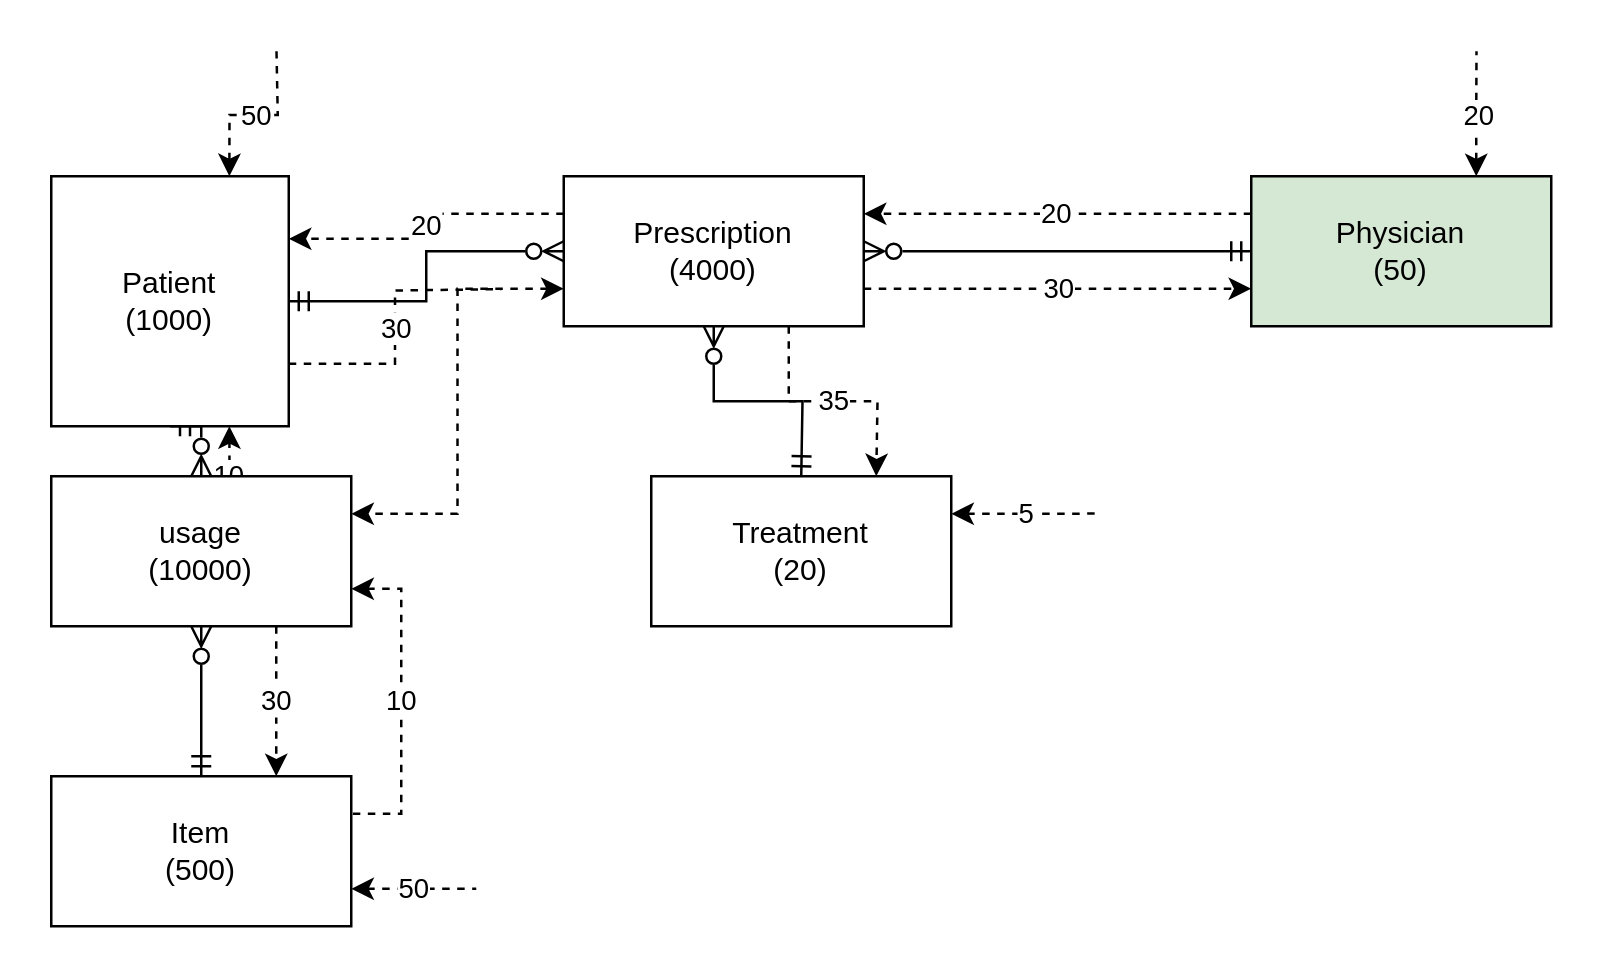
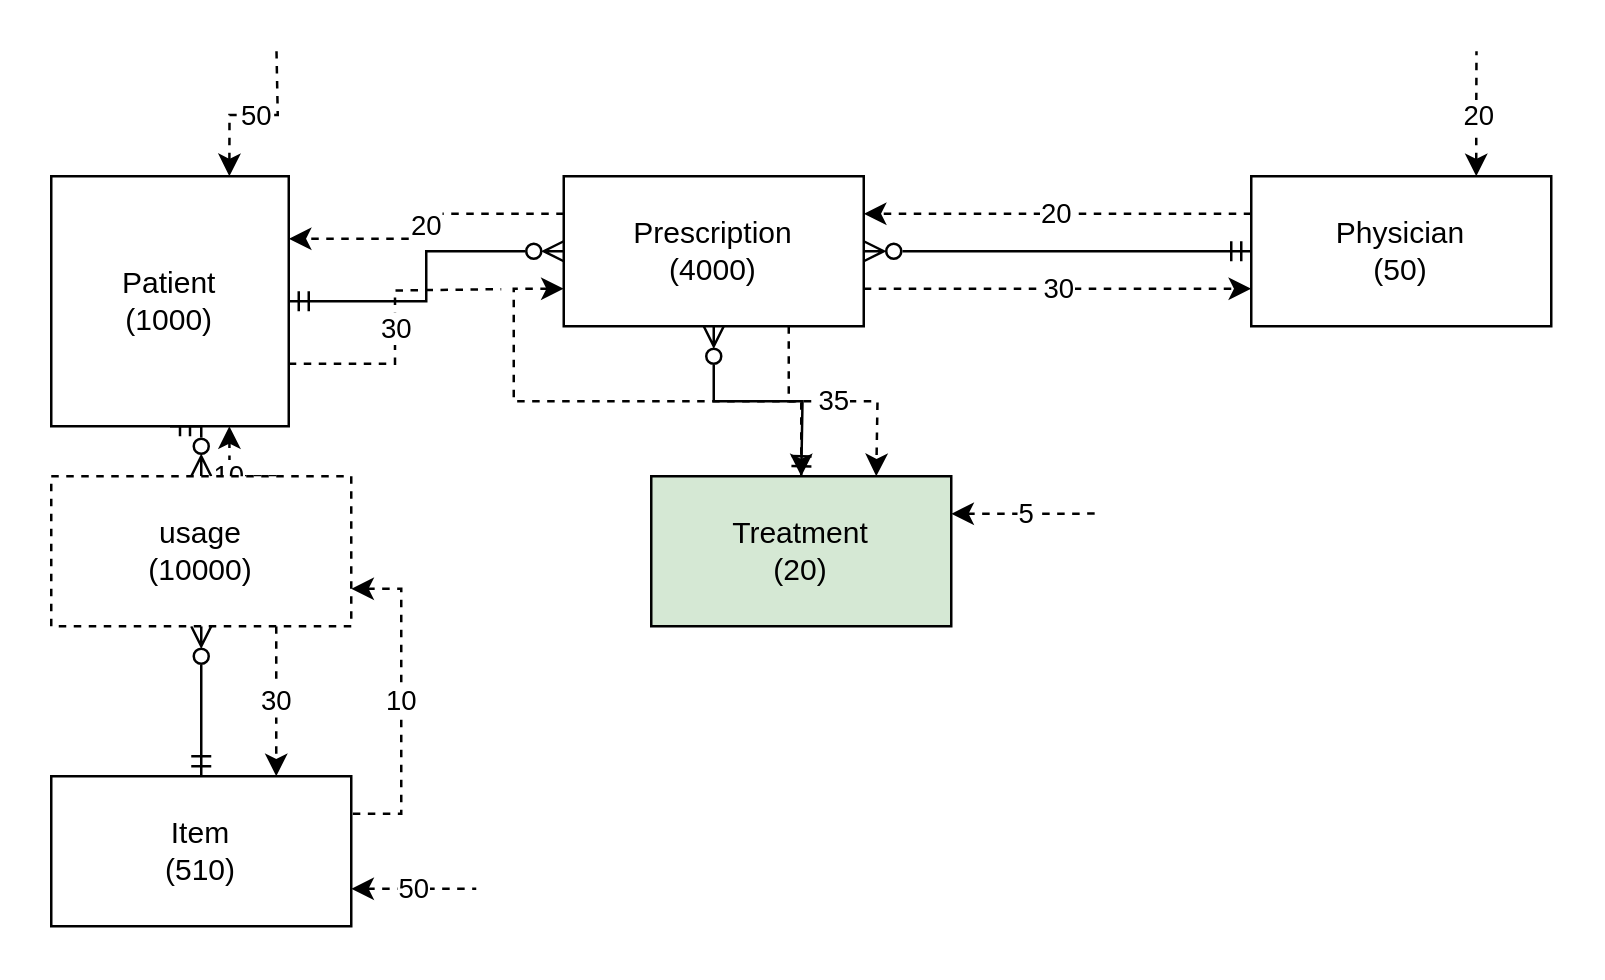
(1401, 251) -> (1401, 251)
(458, 447) -> (553, 401)
(201, 551) -> (201, 551)
(801, 551) -> (801, 551)
(201, 851) -> (201, 851)
